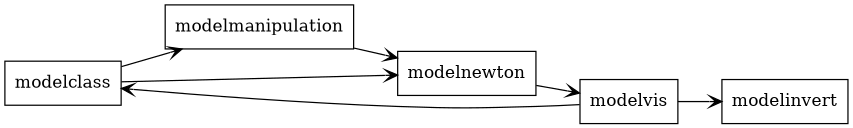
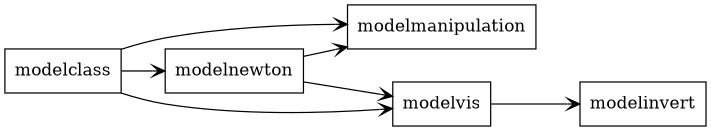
(370, 52) -> (320, 53)
(357, 105) -> (250, 112)
